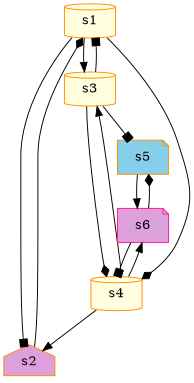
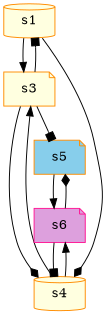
(90, 89) -> (29, 89)
(29, 362) -> none
